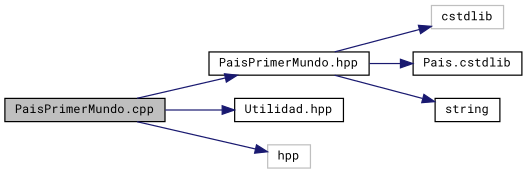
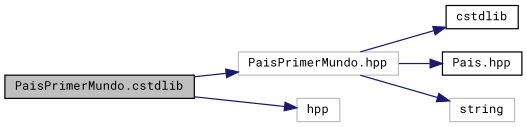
(468, 17) -> (482, 17)
(289, 64) -> (318, 64)
(468, 64) -> (482, 64)
(85, 110) -> (100, 87)
(289, 110) -> none
(468, 110) -> (482, 110)
